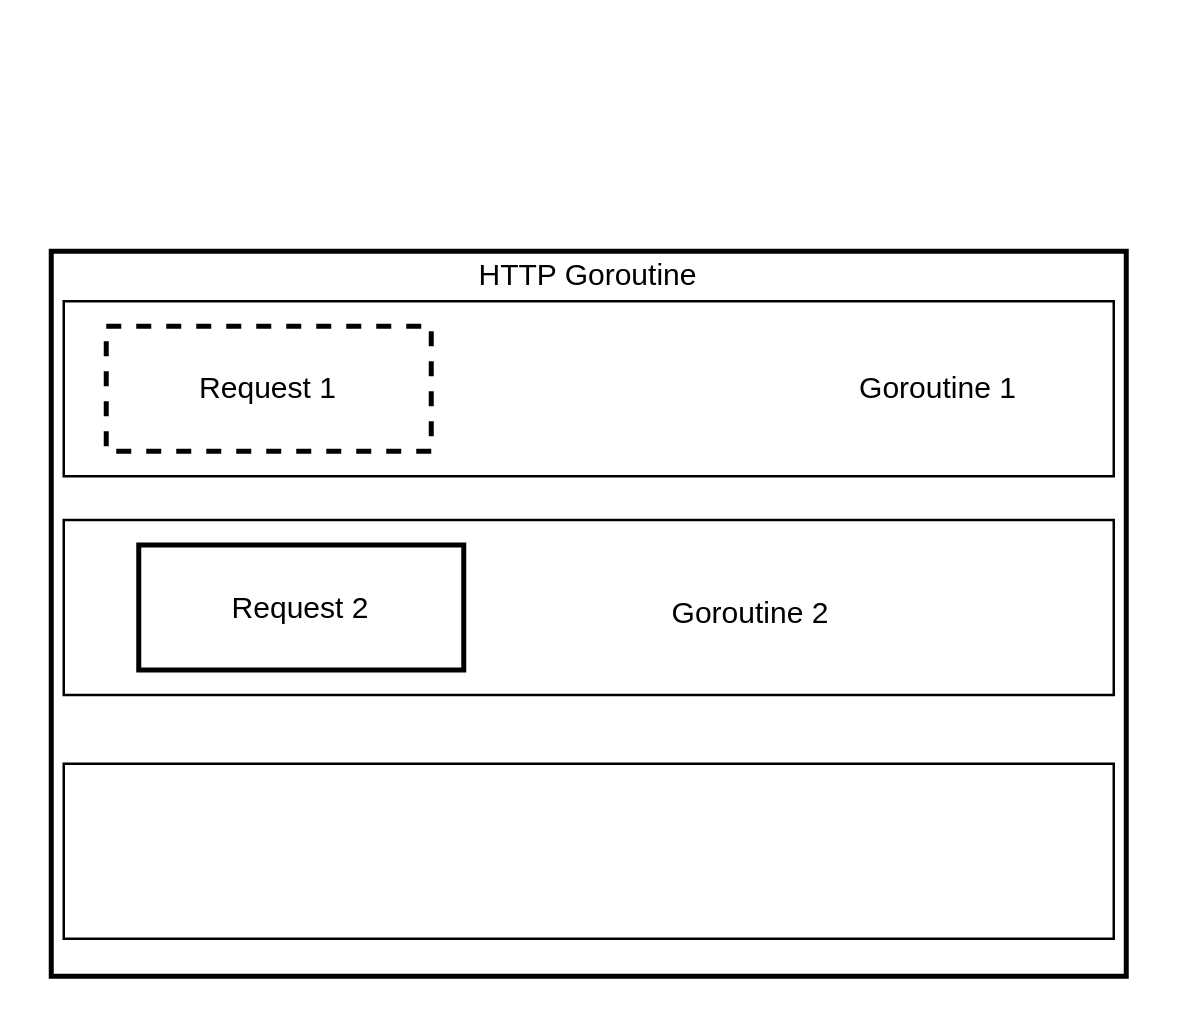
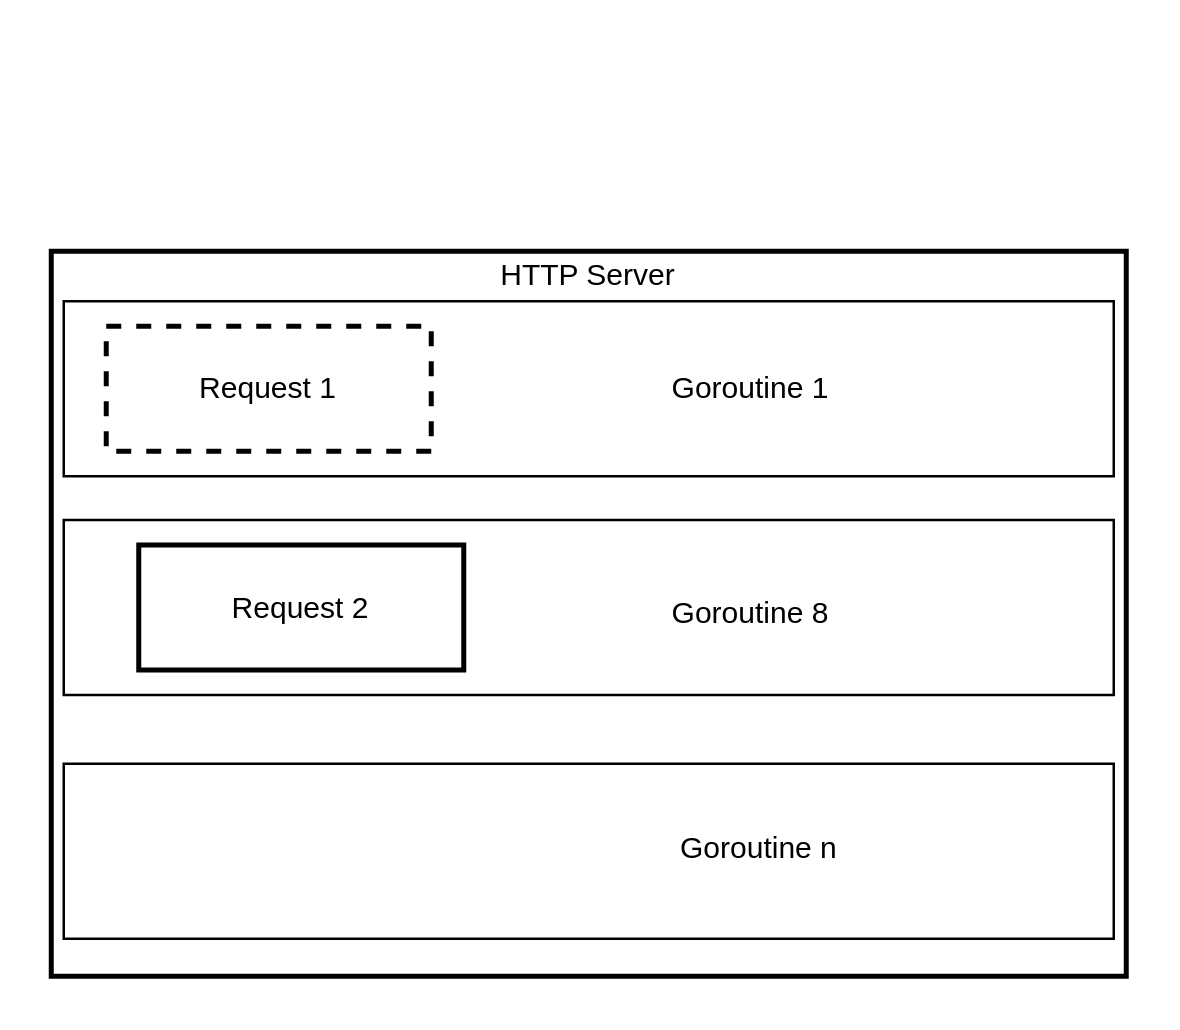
(589, 276) -> (589, 276)
(939, 389) -> (751, 389)
(751, 614) -> (751, 614)
none -> (789, 851)
